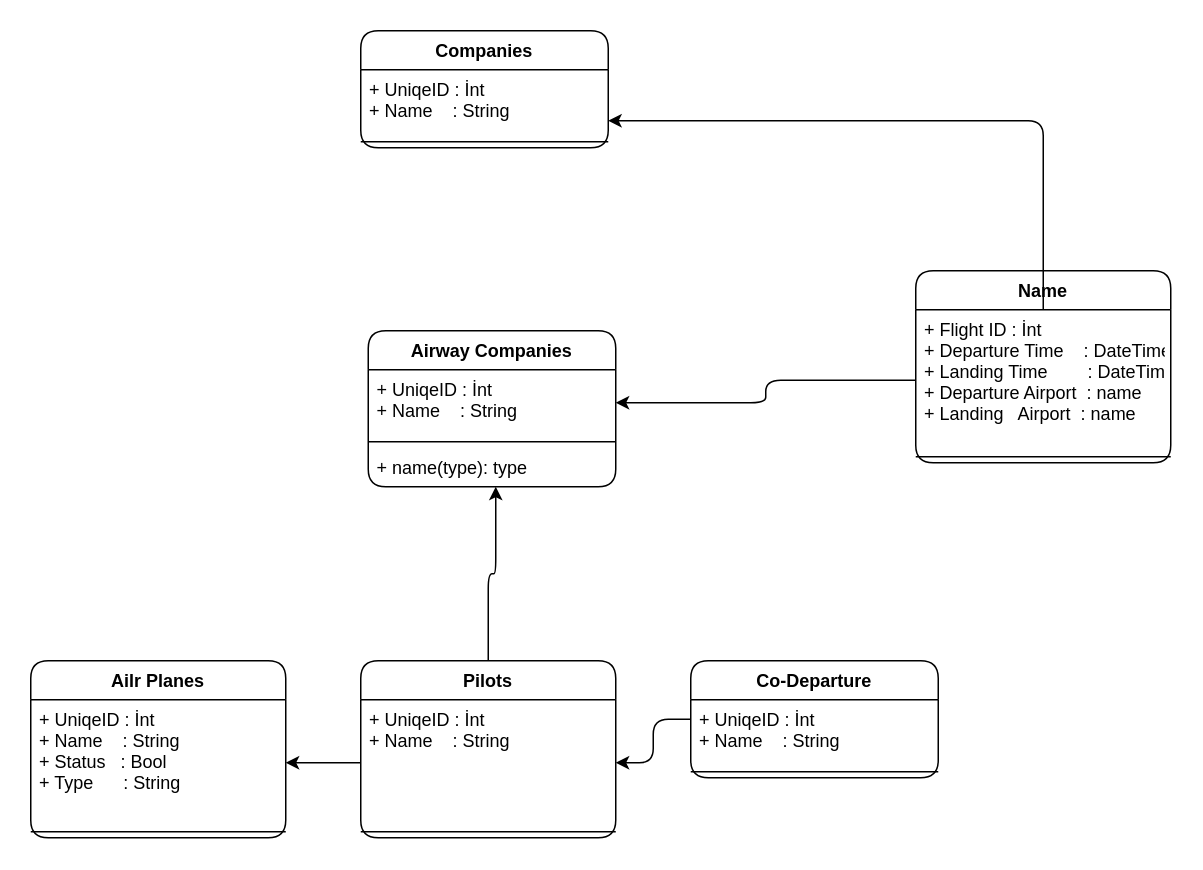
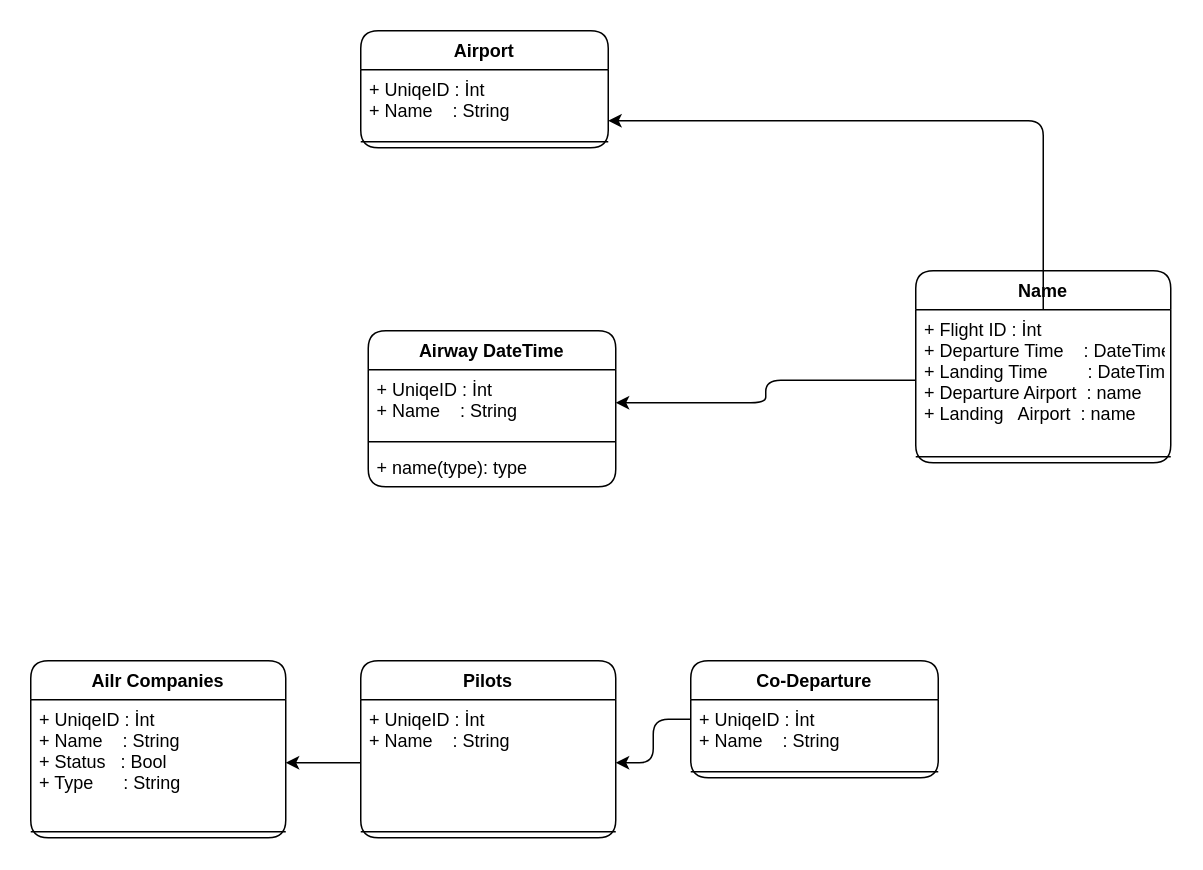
(484, 51) -> (484, 51)
(491, 351) -> (491, 351)
(489, 578) -> none
(158, 681) -> (158, 681)
